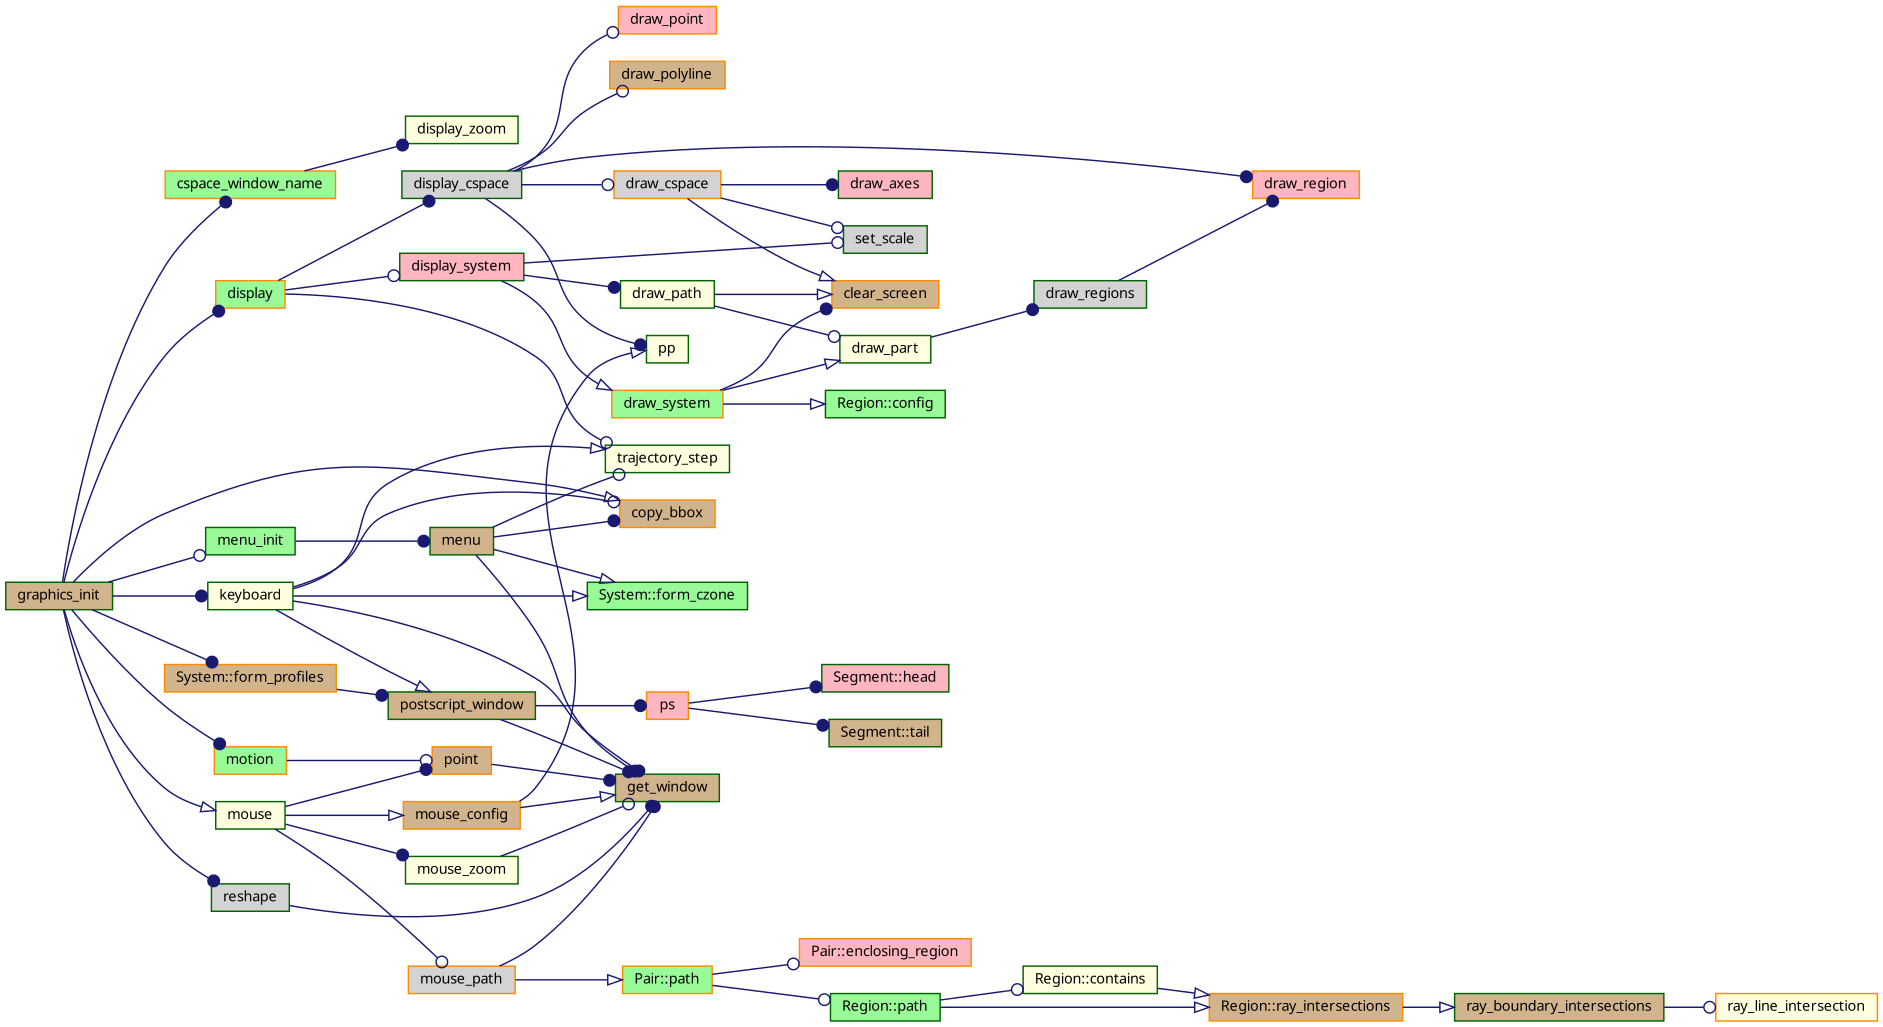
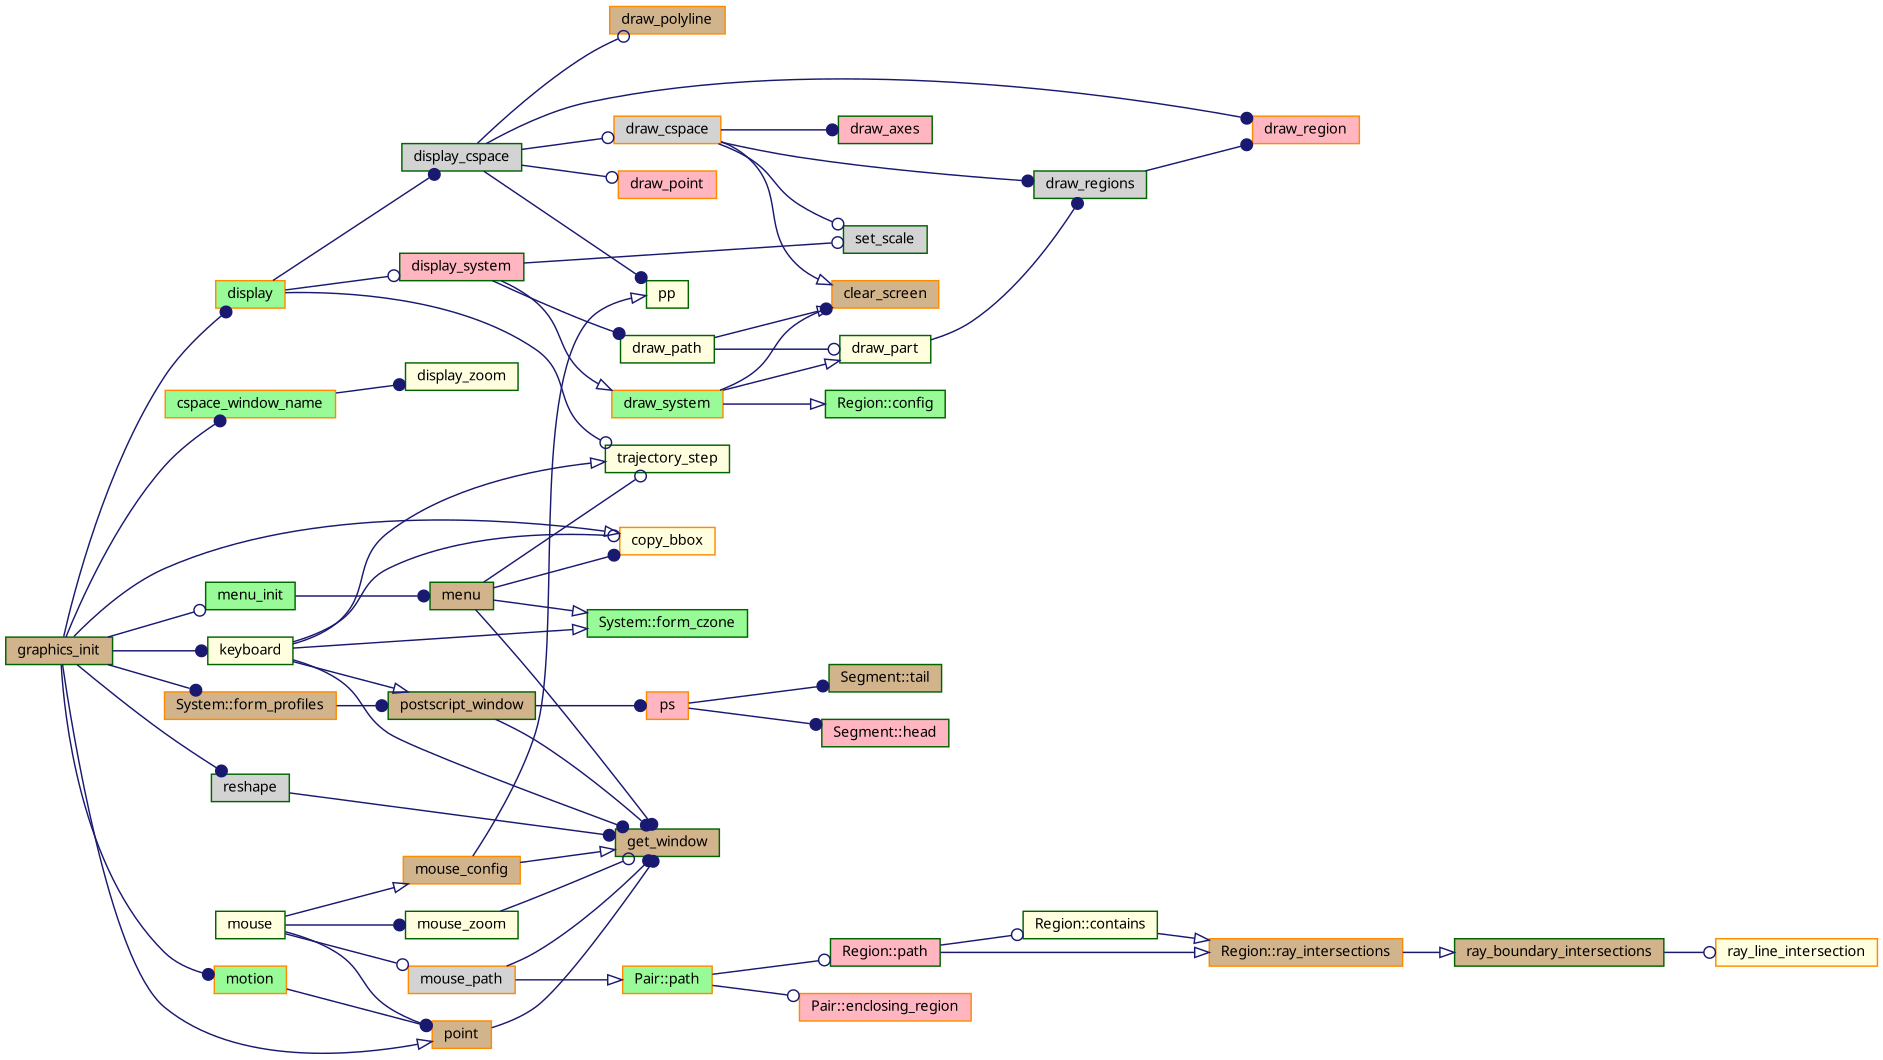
none -> (871, 167)
(667, 514) -> (667, 541)
(112, 724) -> (138, 967)
(885, 1007) -> (885, 952)
